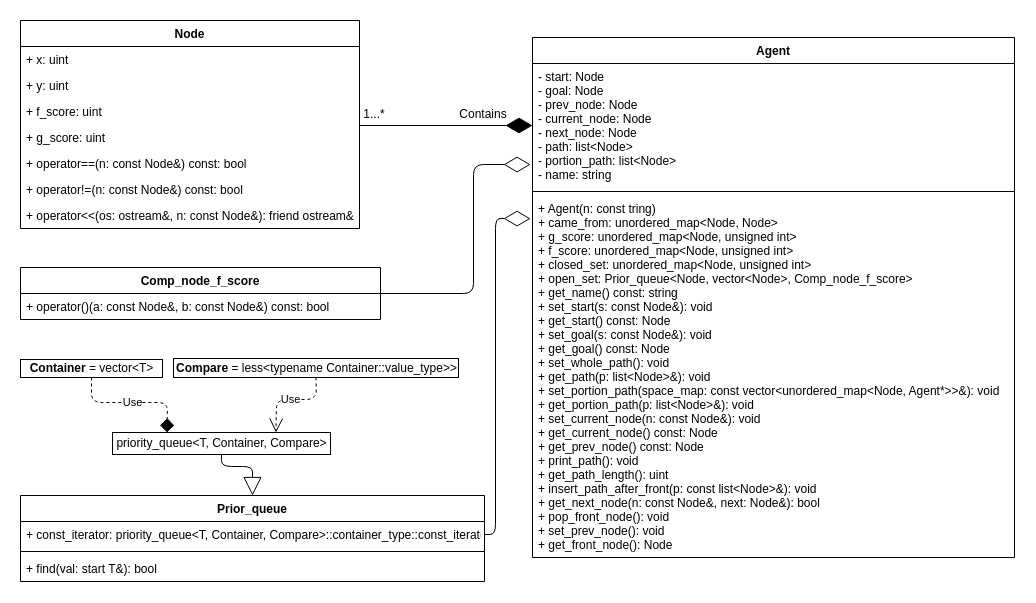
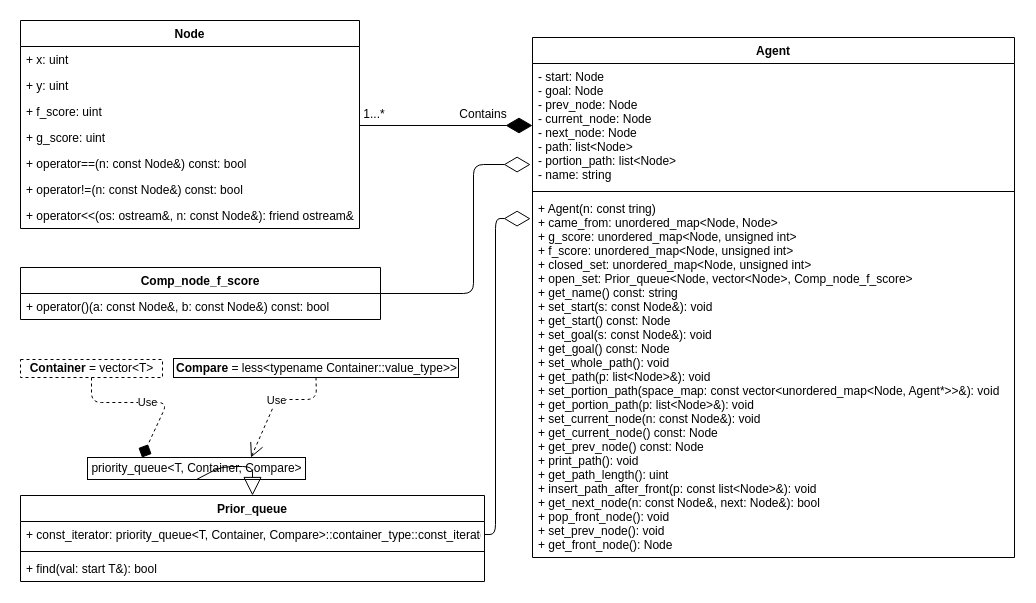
(92, 369) -> (92, 369)
(222, 444) -> (197, 469)
